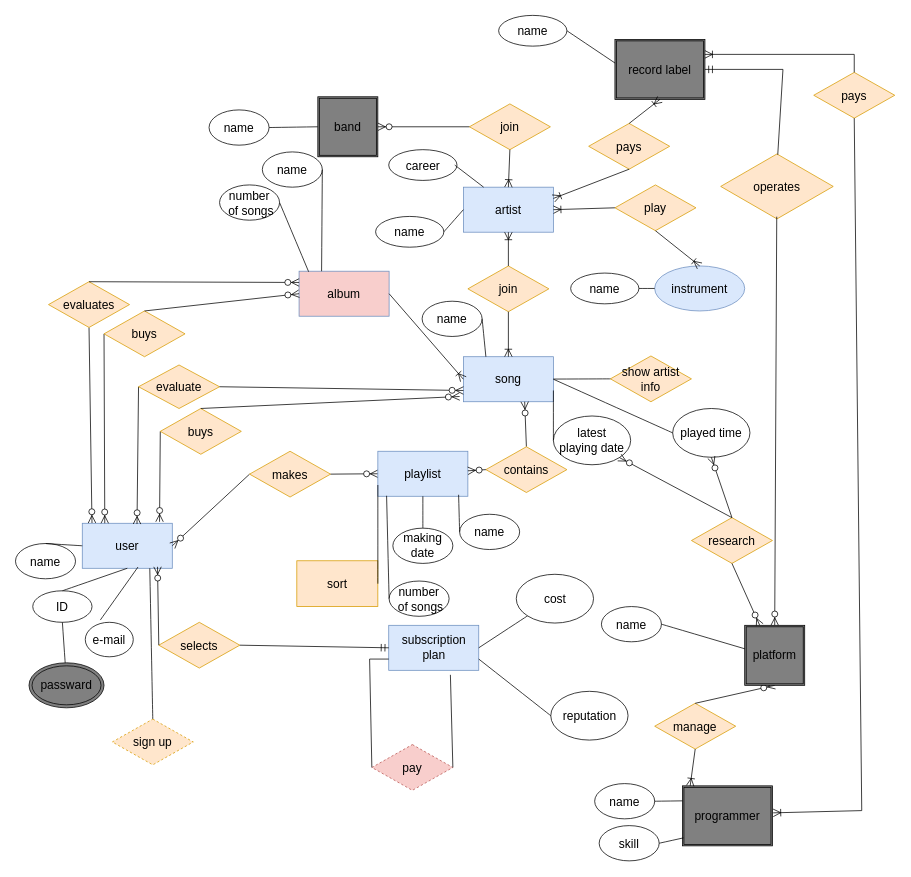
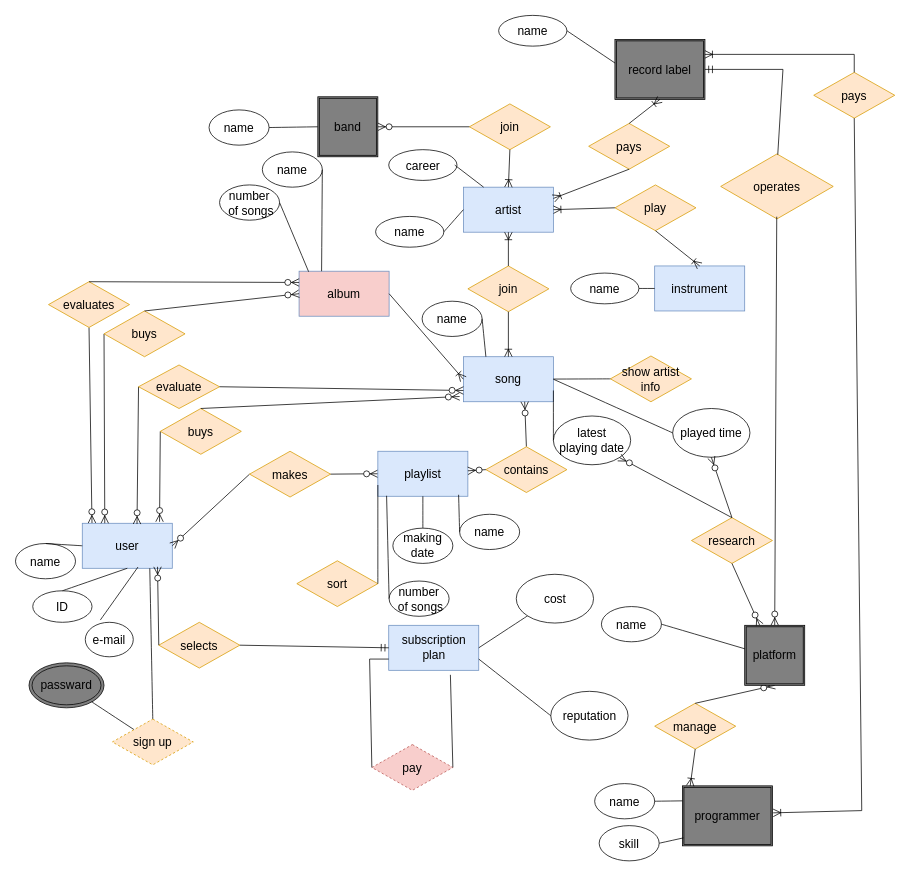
(699, 288) -> (699, 288)
(337, 584) -> (337, 584)
(64, 643) -> (113, 716)
